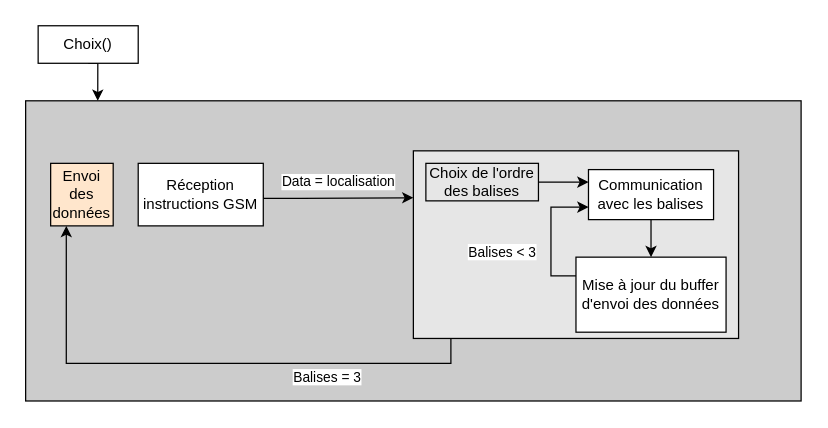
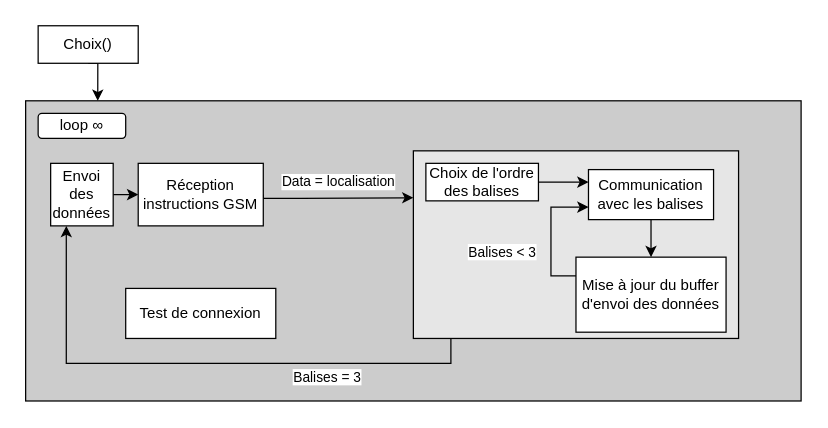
none -> (82, 126)
(482, 182) -> (482, 182)
(82, 194) -> (82, 194)
none -> (121, 194)
none -> (201, 313)
